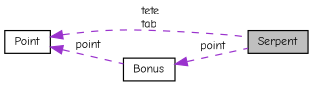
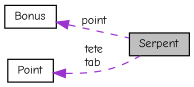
(93, 57) -> none
